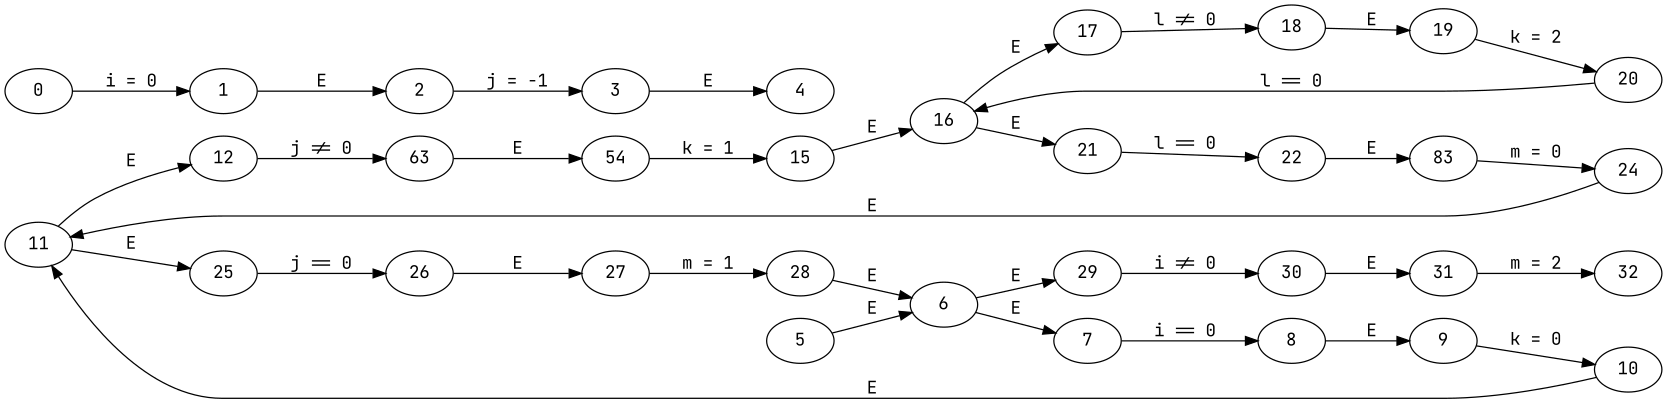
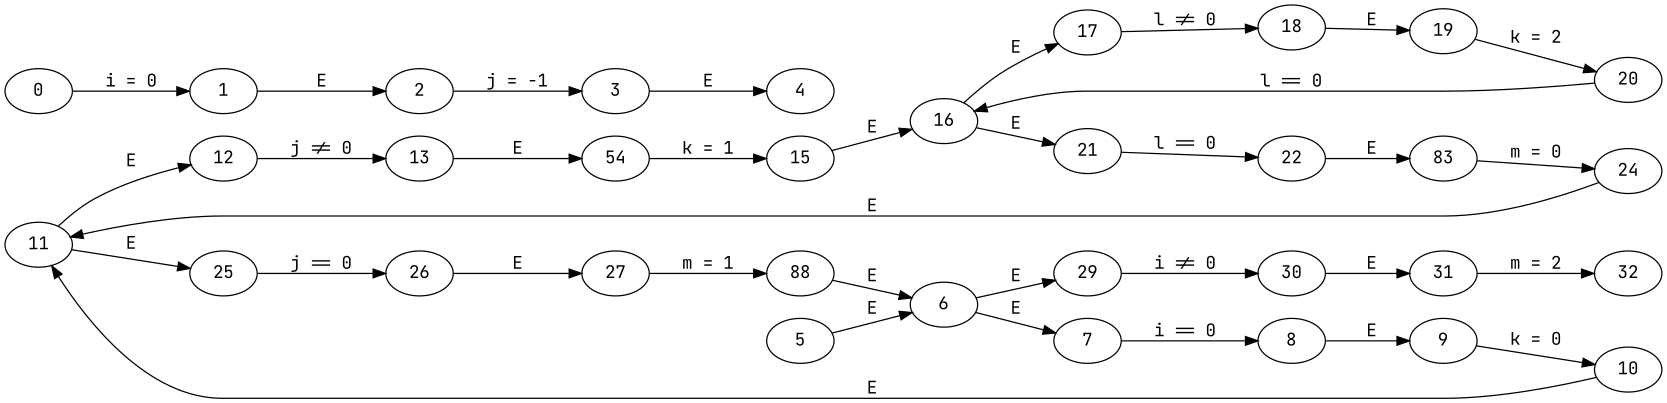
(420, 159) -> (420, 159)
(800, 273) -> (800, 273)
